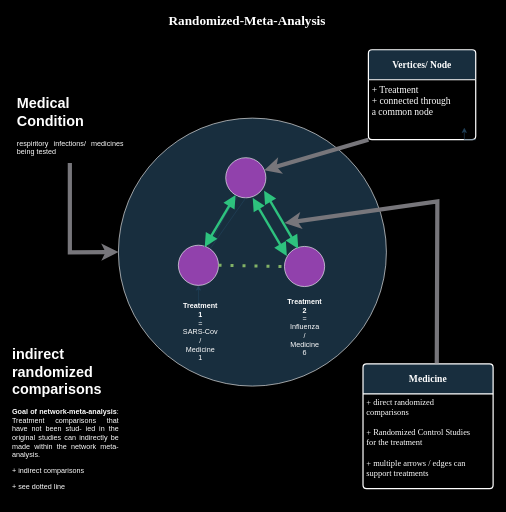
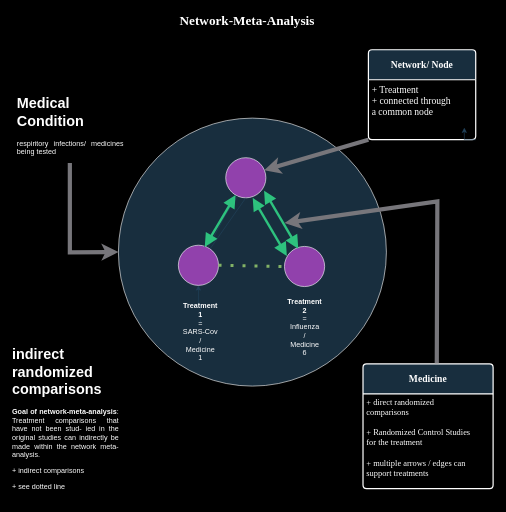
(248, 21) -> (248, 21)
(422, 65) -> (422, 65)
